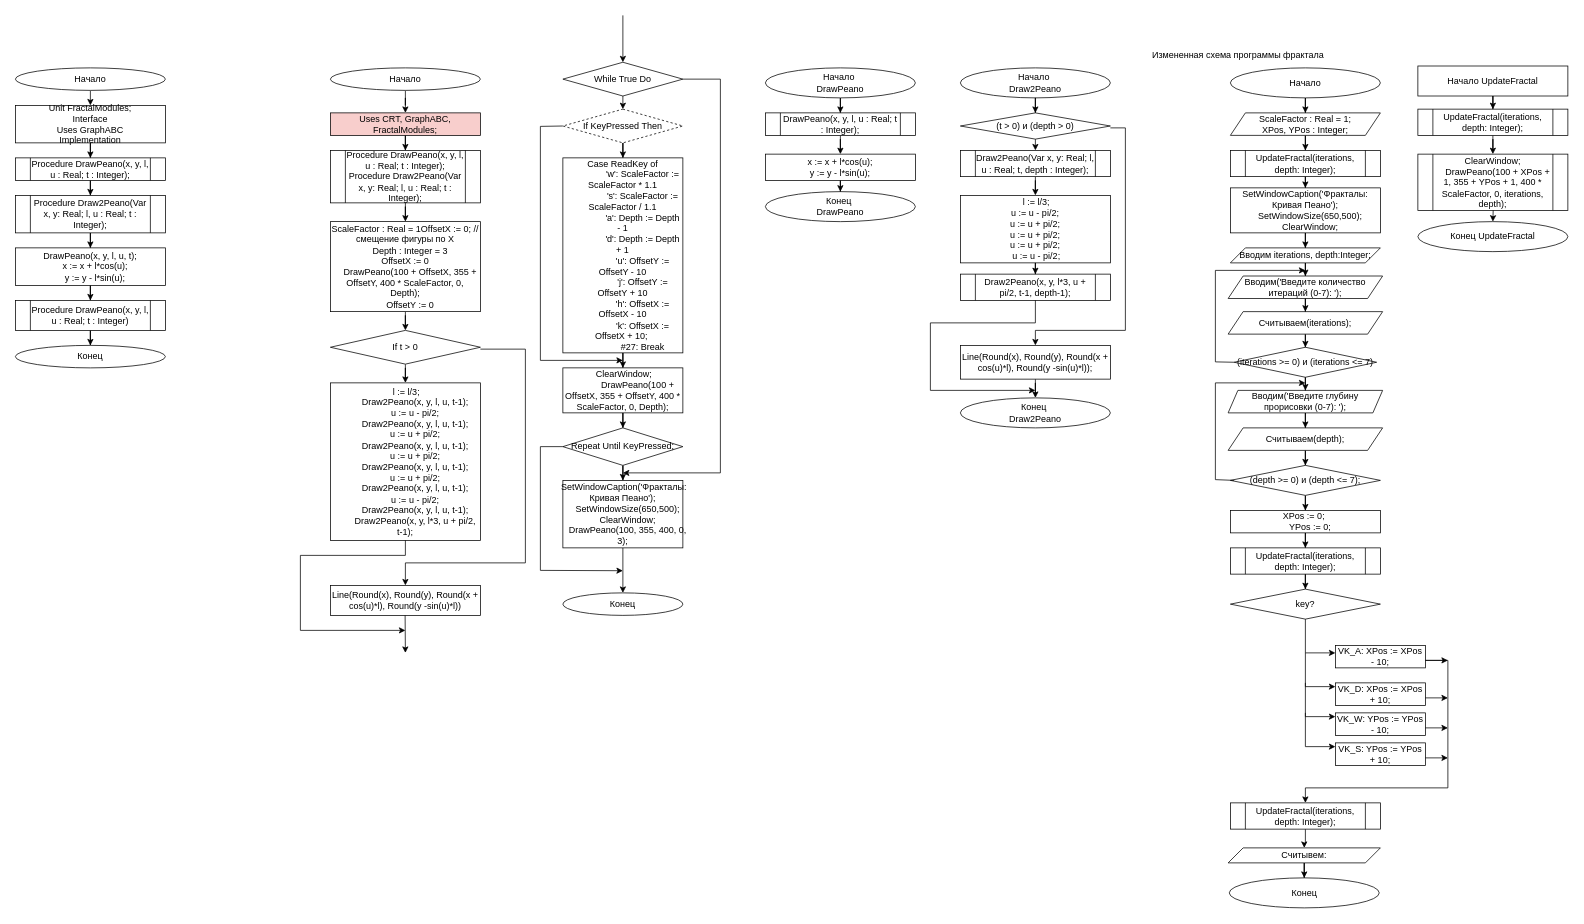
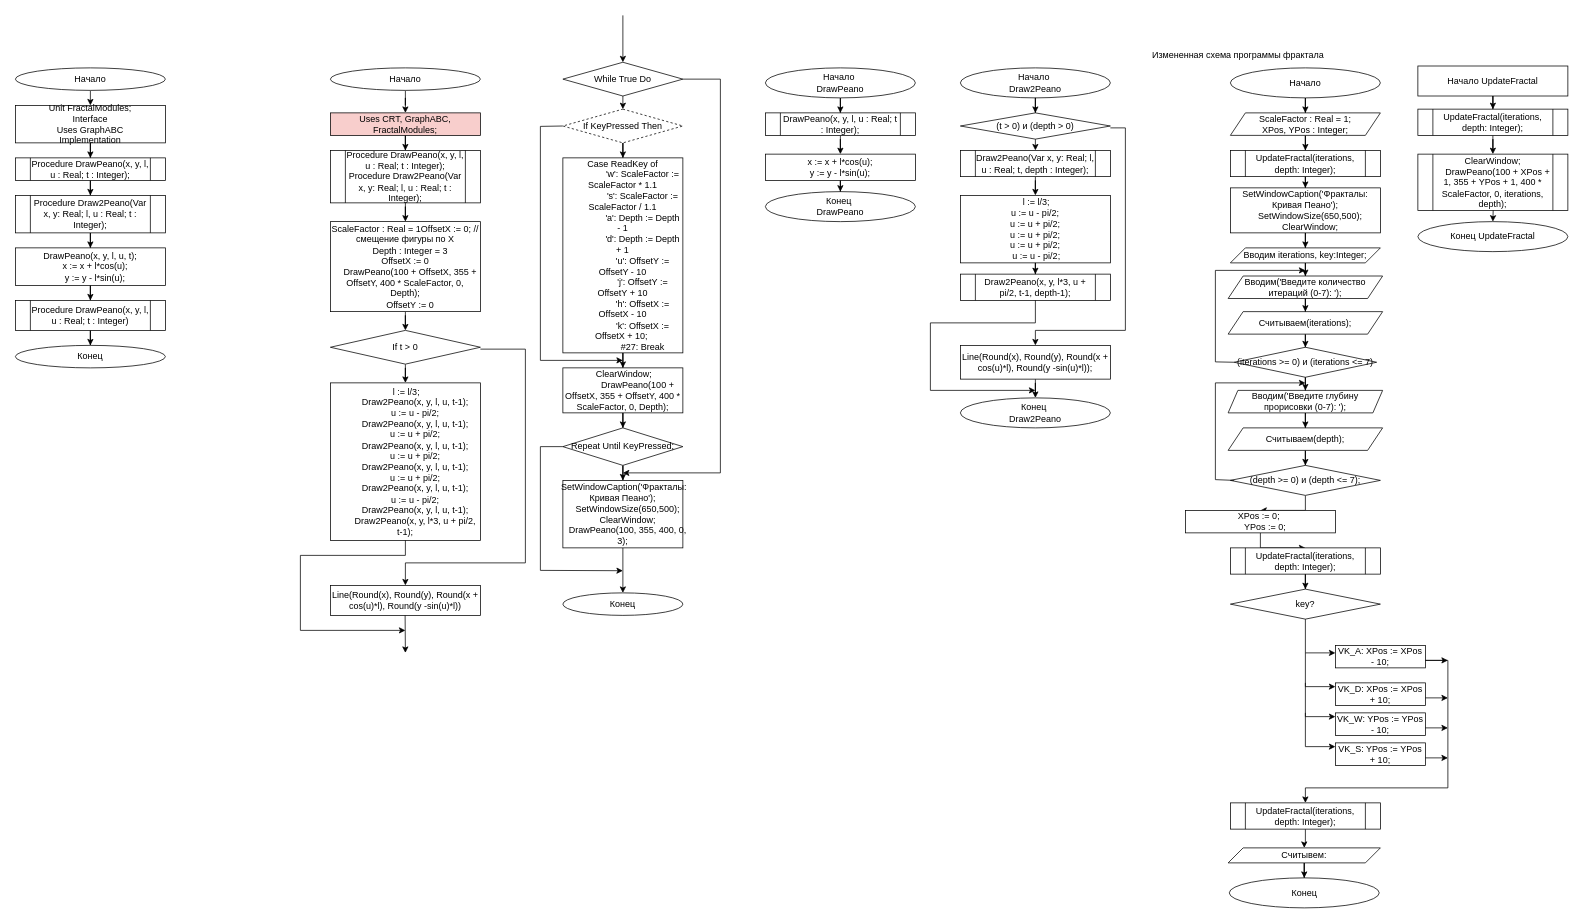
(1305, 255) -> (1305, 255)
(1305, 522) -> (1260, 522)
